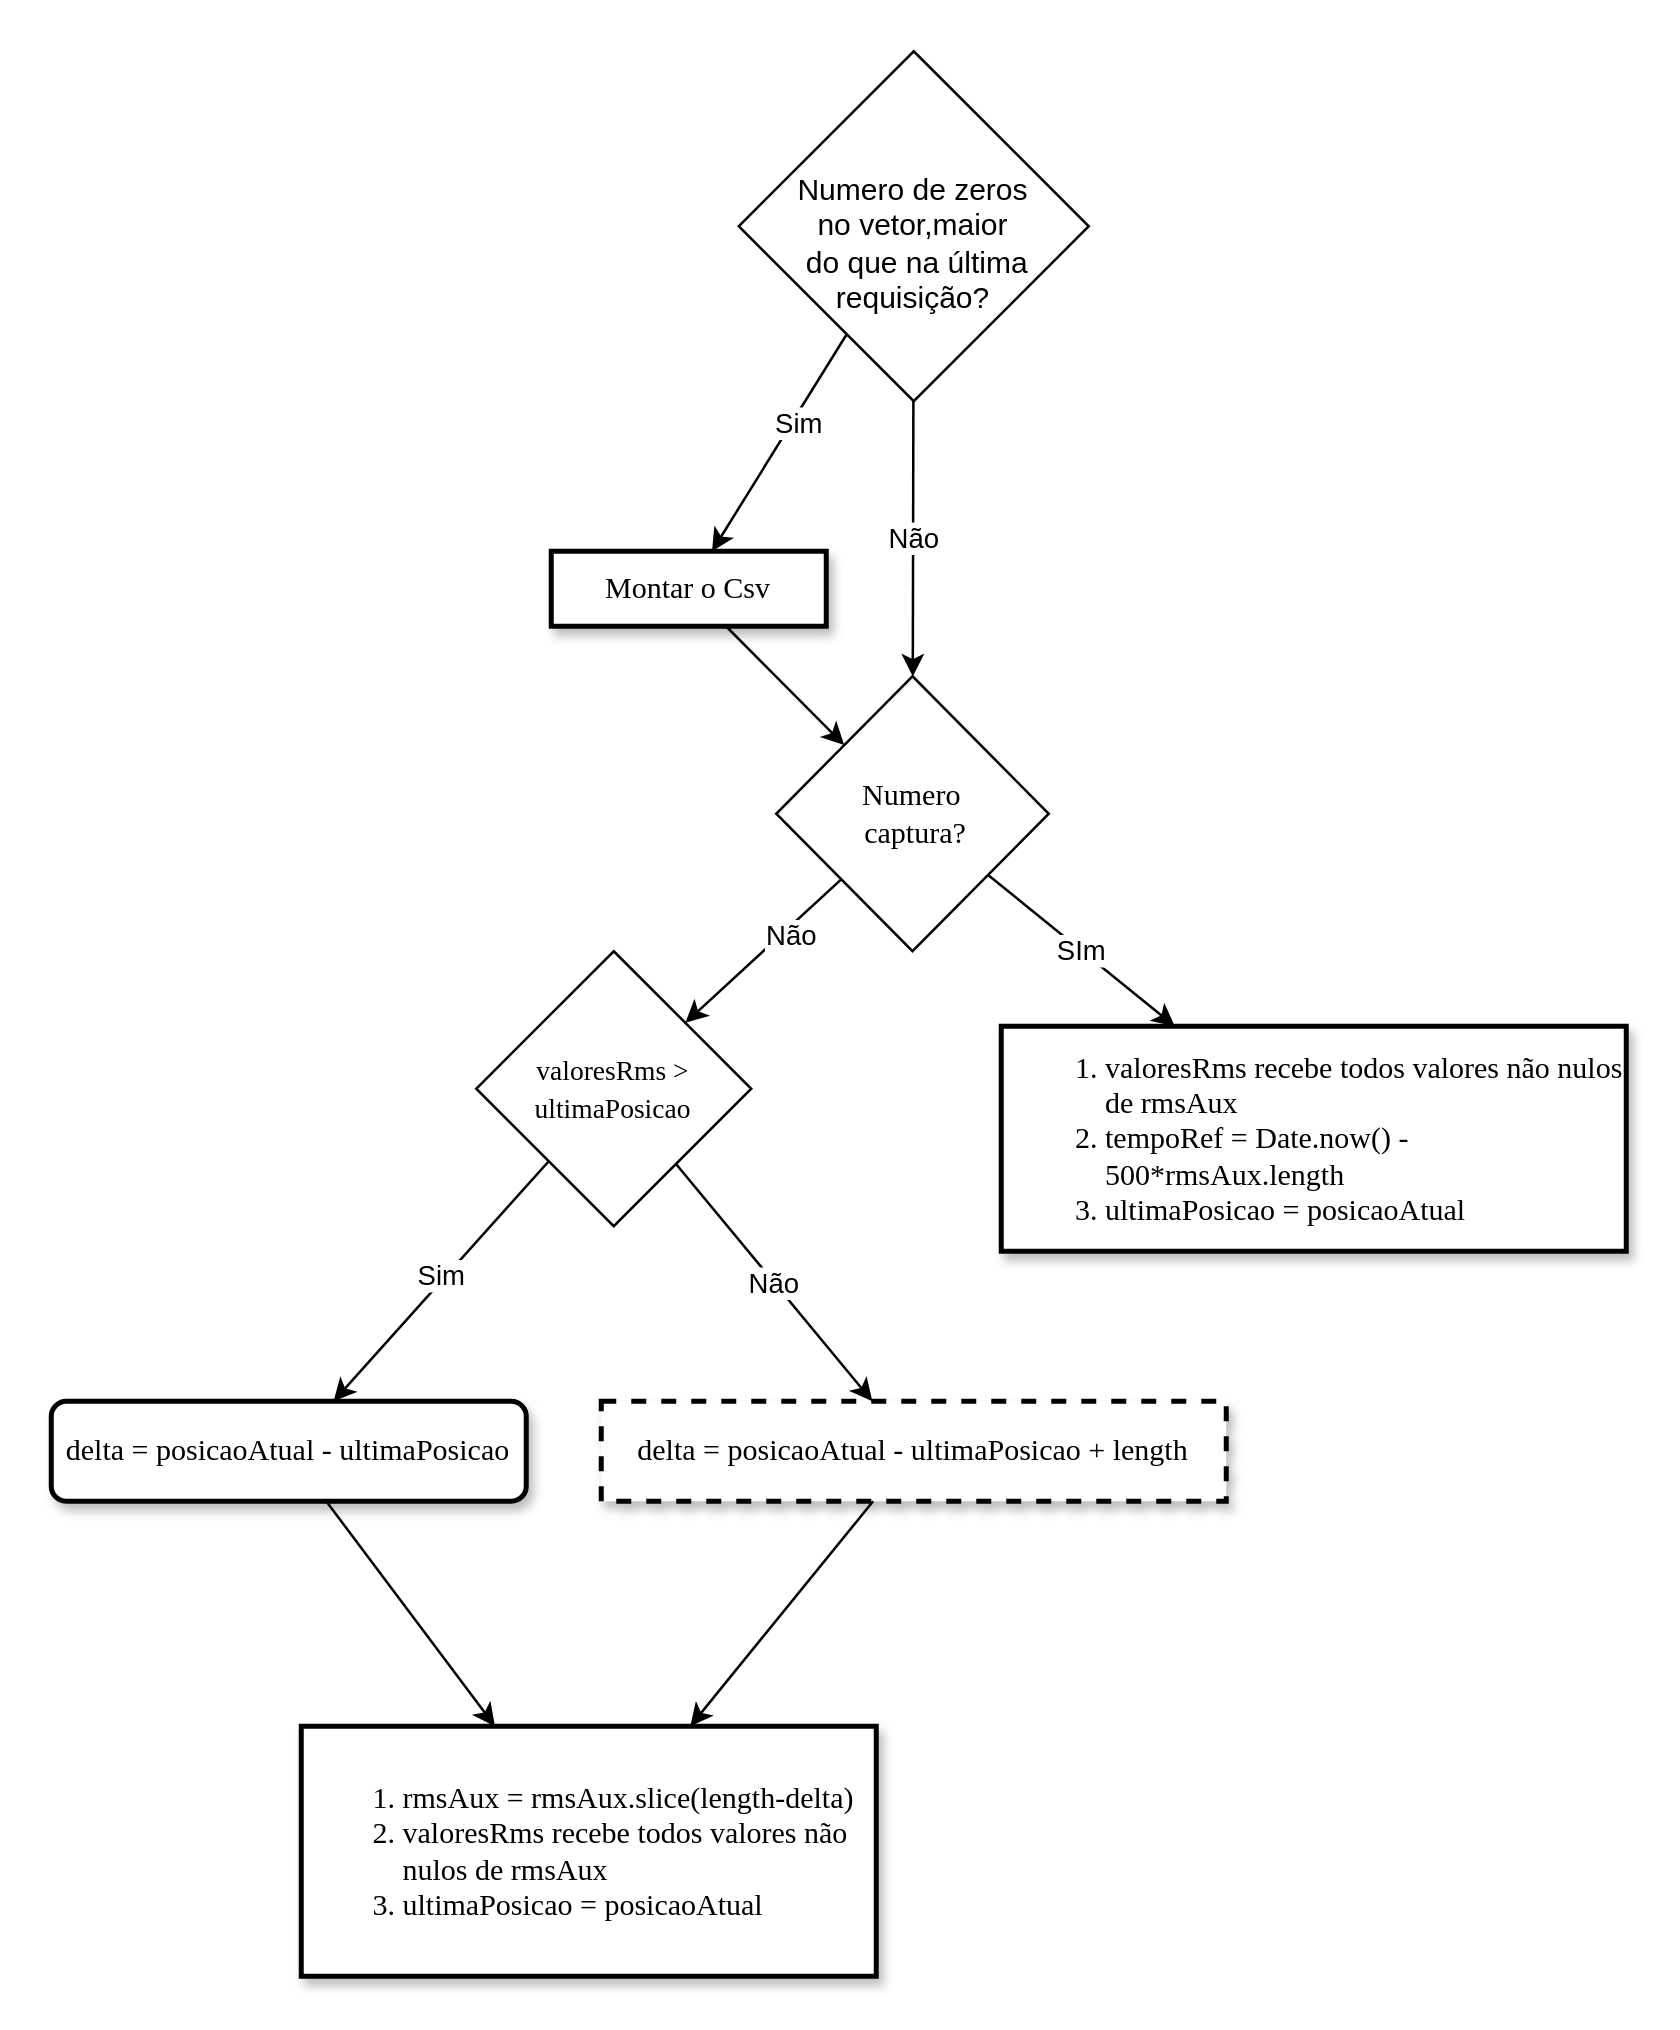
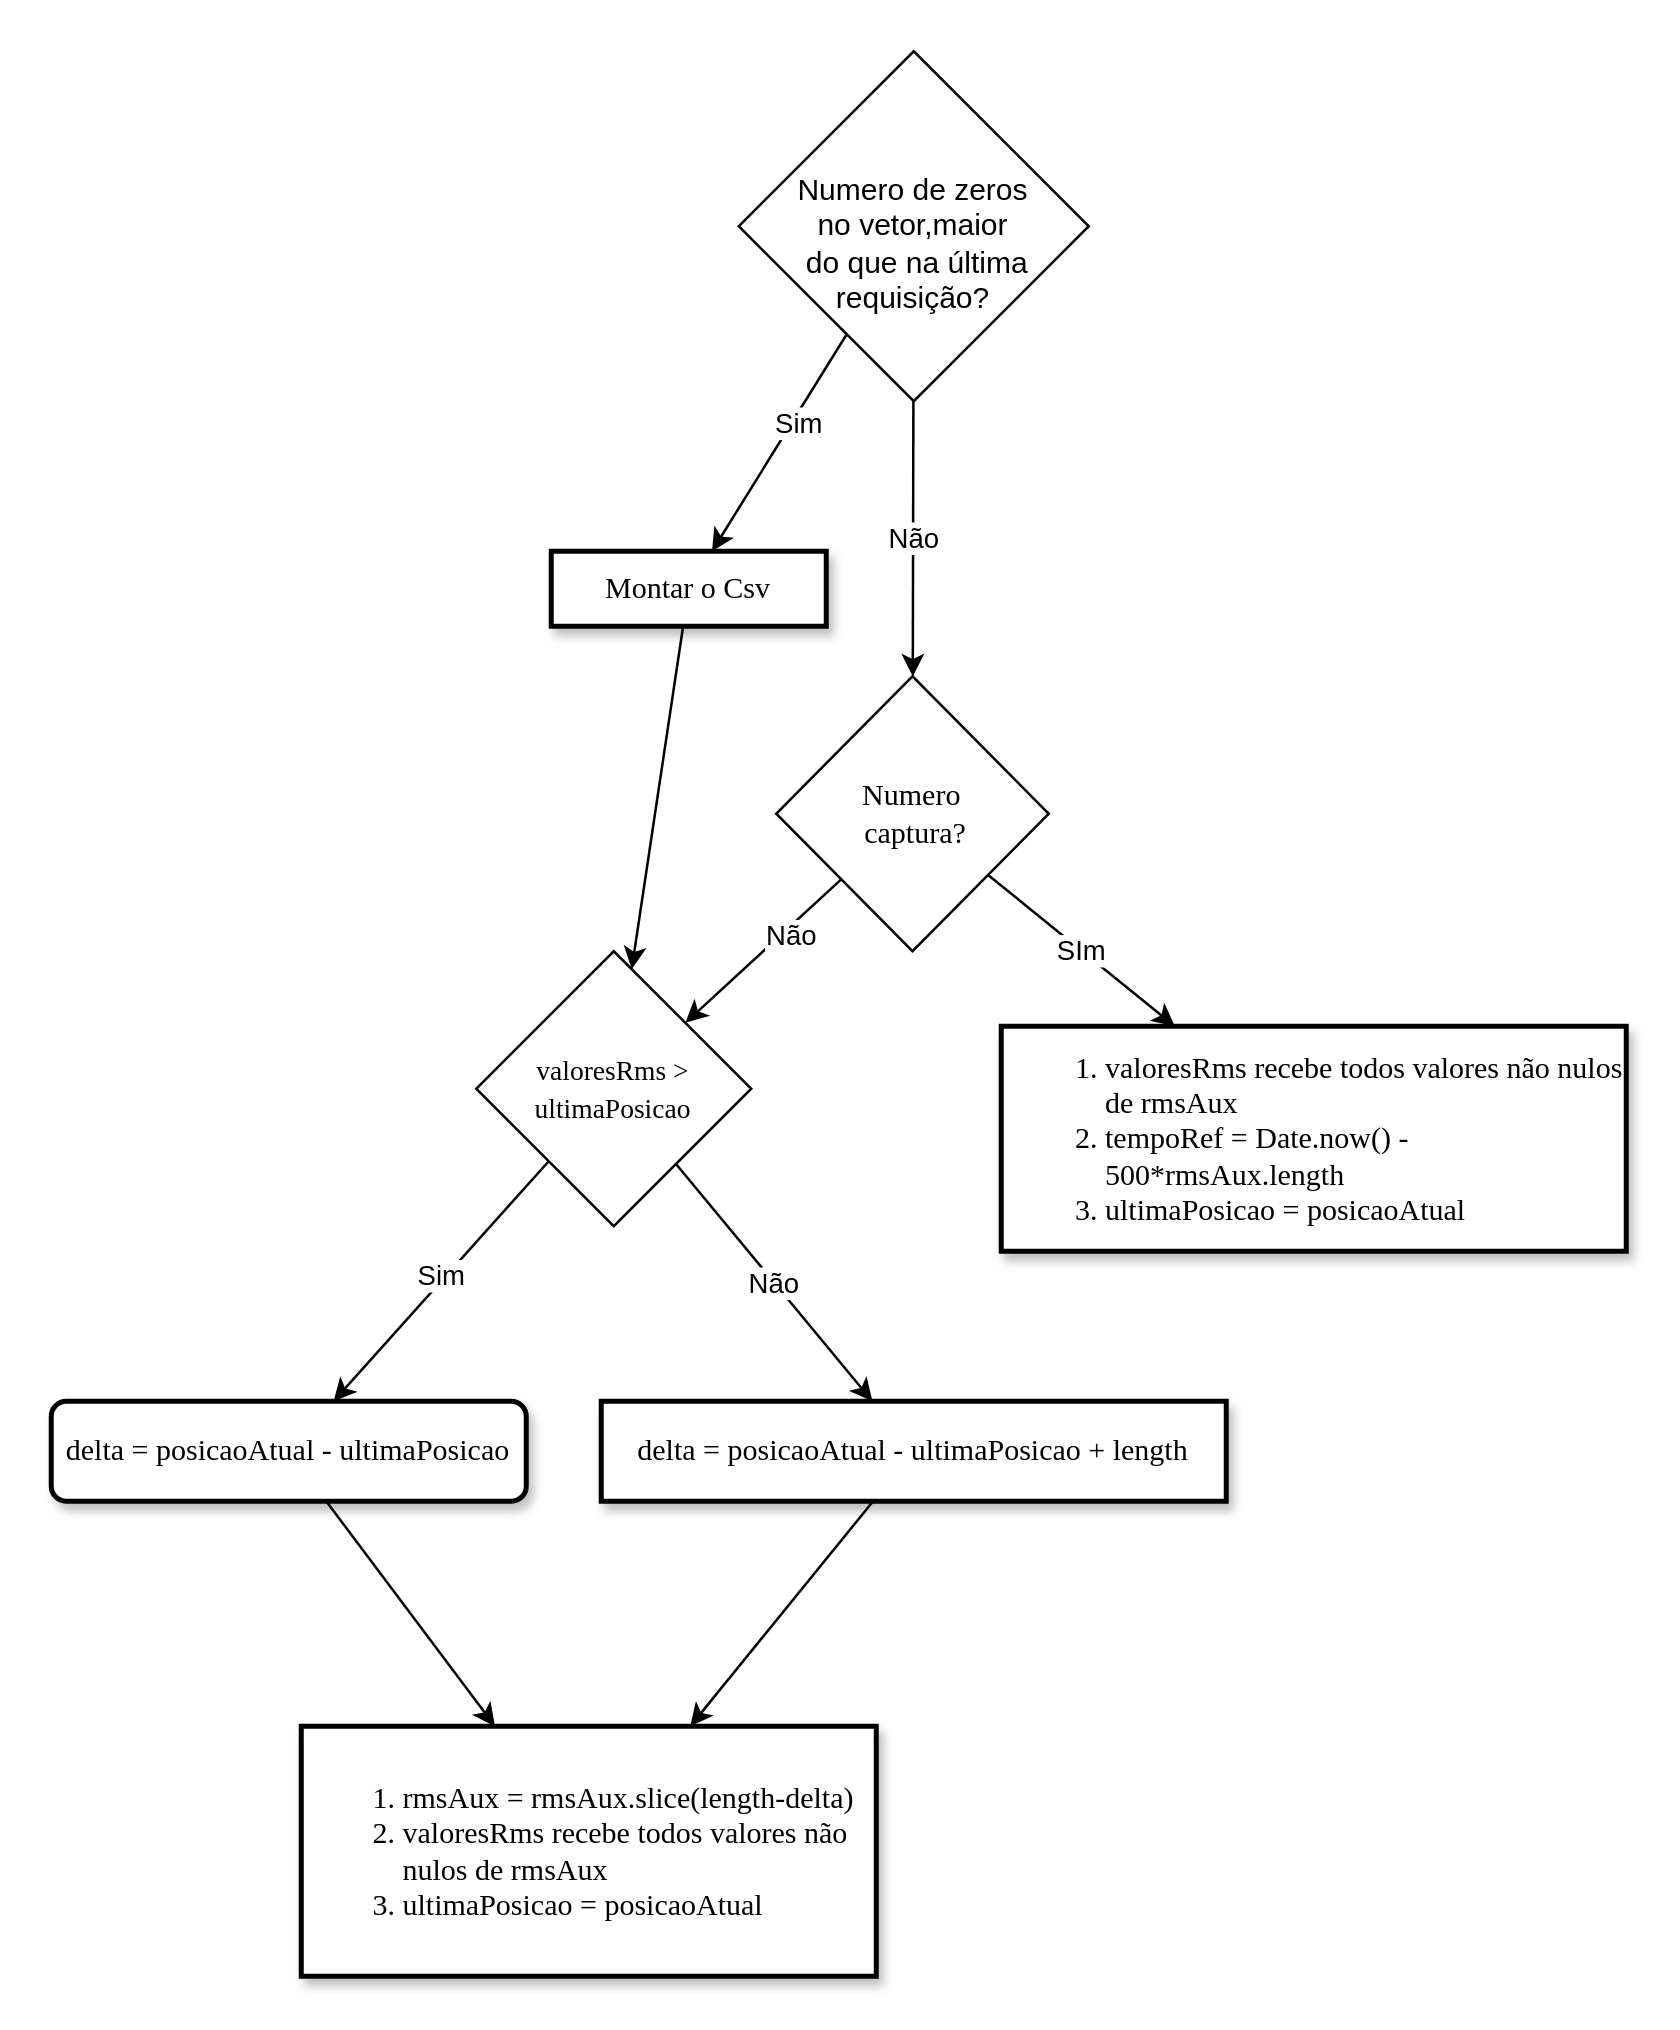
(780, 680) -> (659, 790)
(914, 1451) -> (914, 1451)
